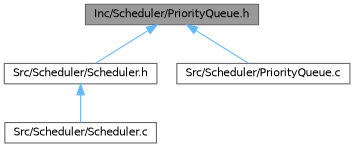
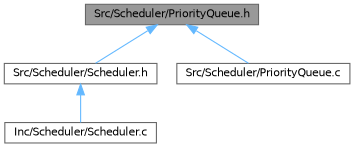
(172, 15) -> (172, 15)
(81, 133) -> (81, 133)
